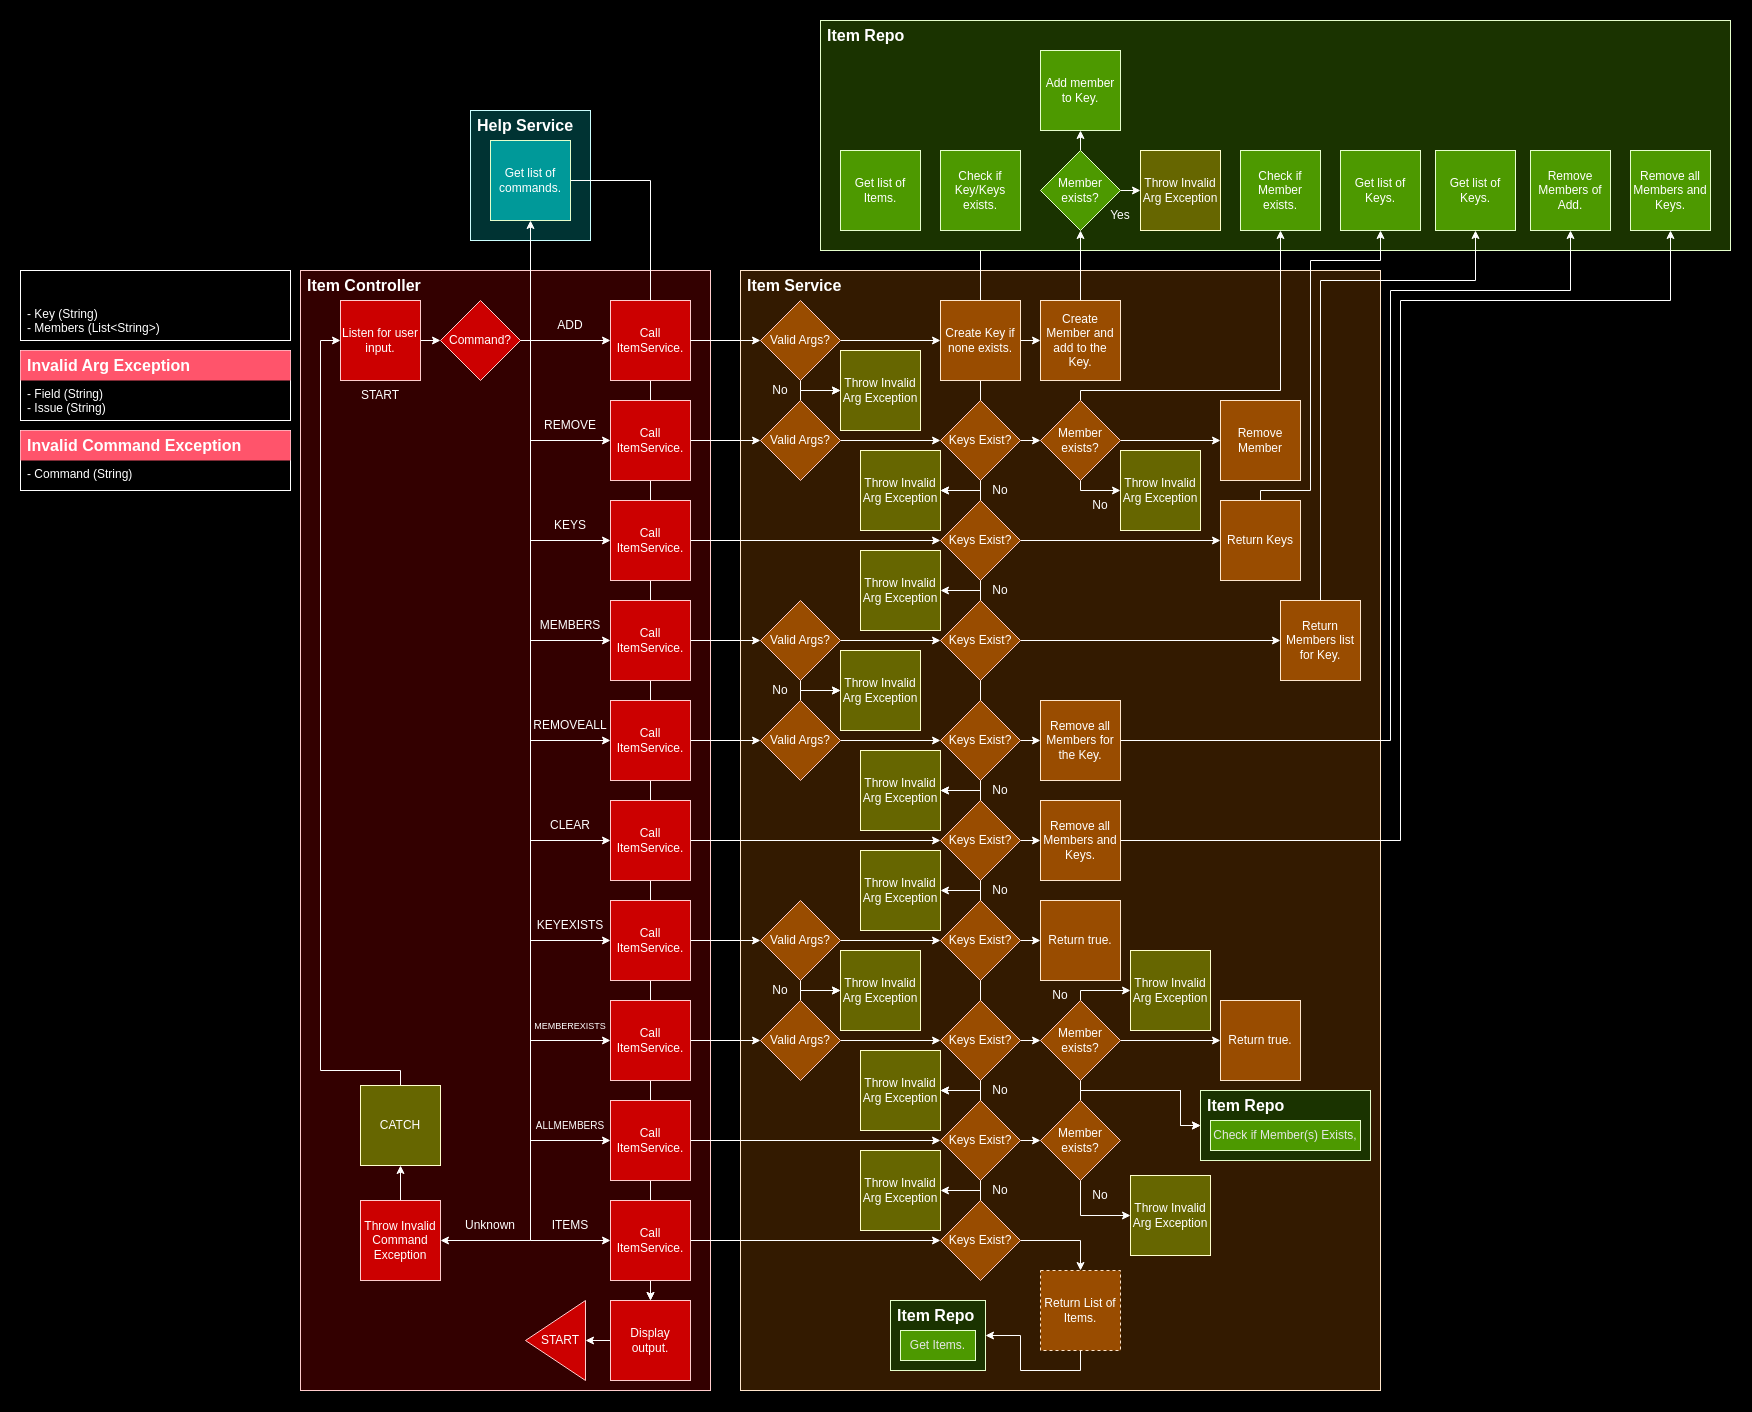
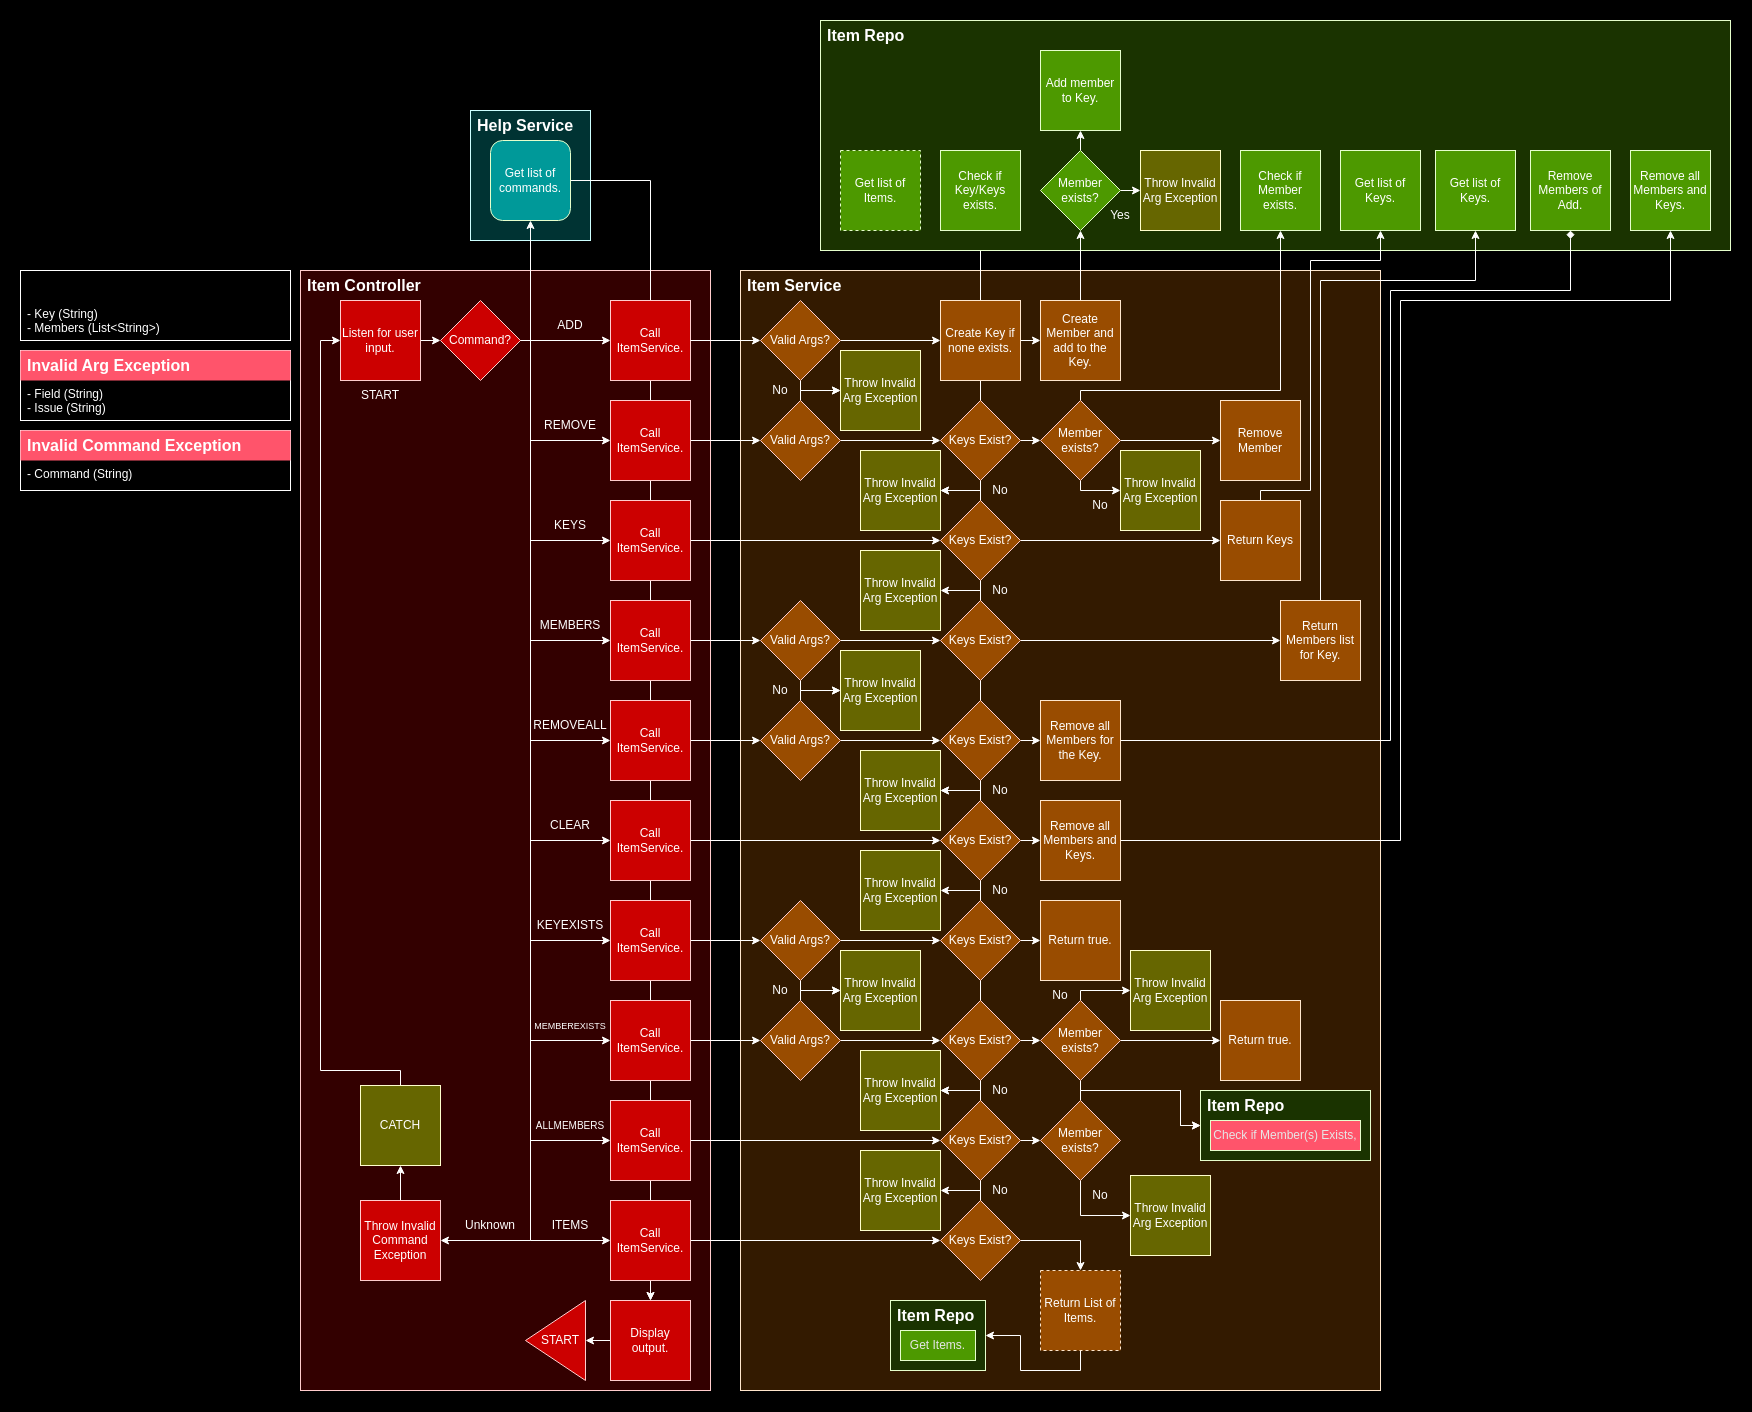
(531, 181) -> (531, 181)
(881, 191) -> (881, 191)
(1571, 238) -> (1571, 239)
(1286, 1136) -> (1286, 1136)
